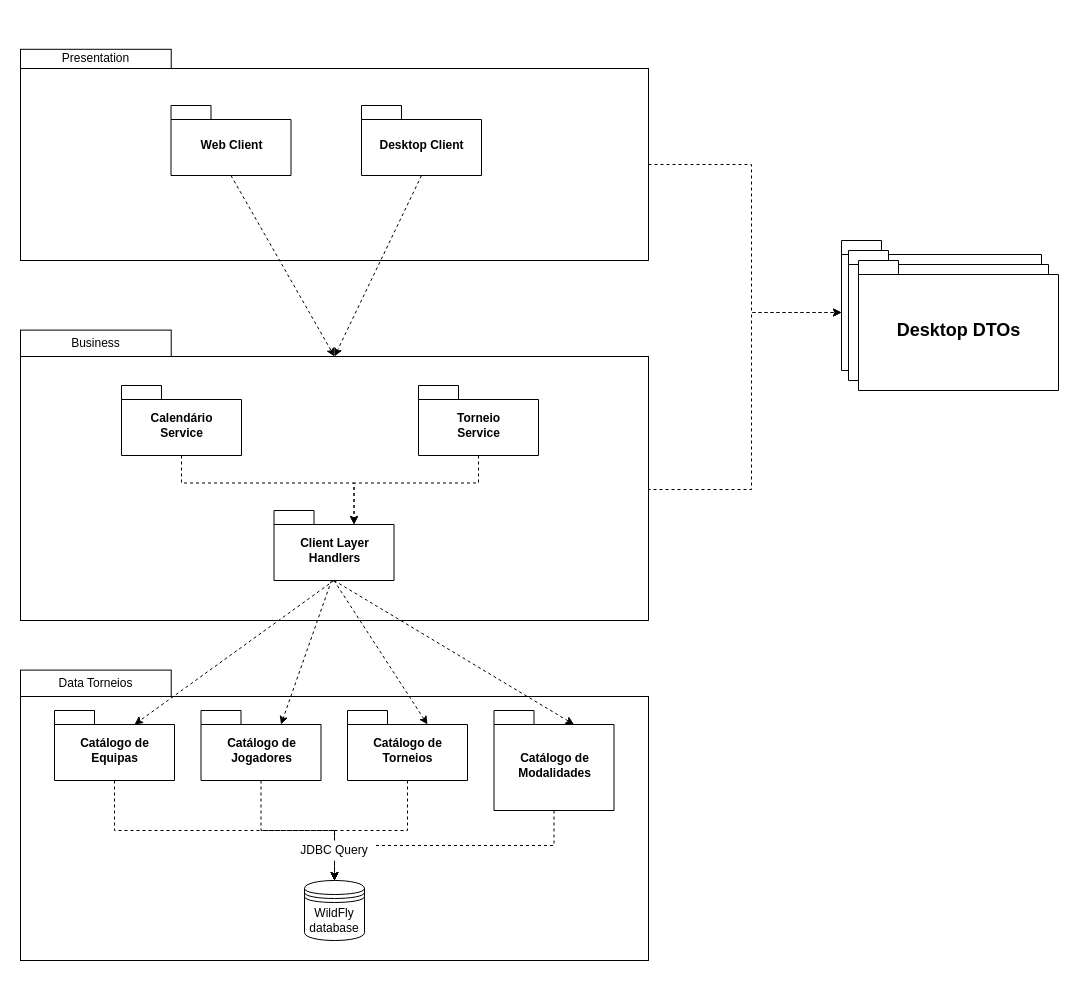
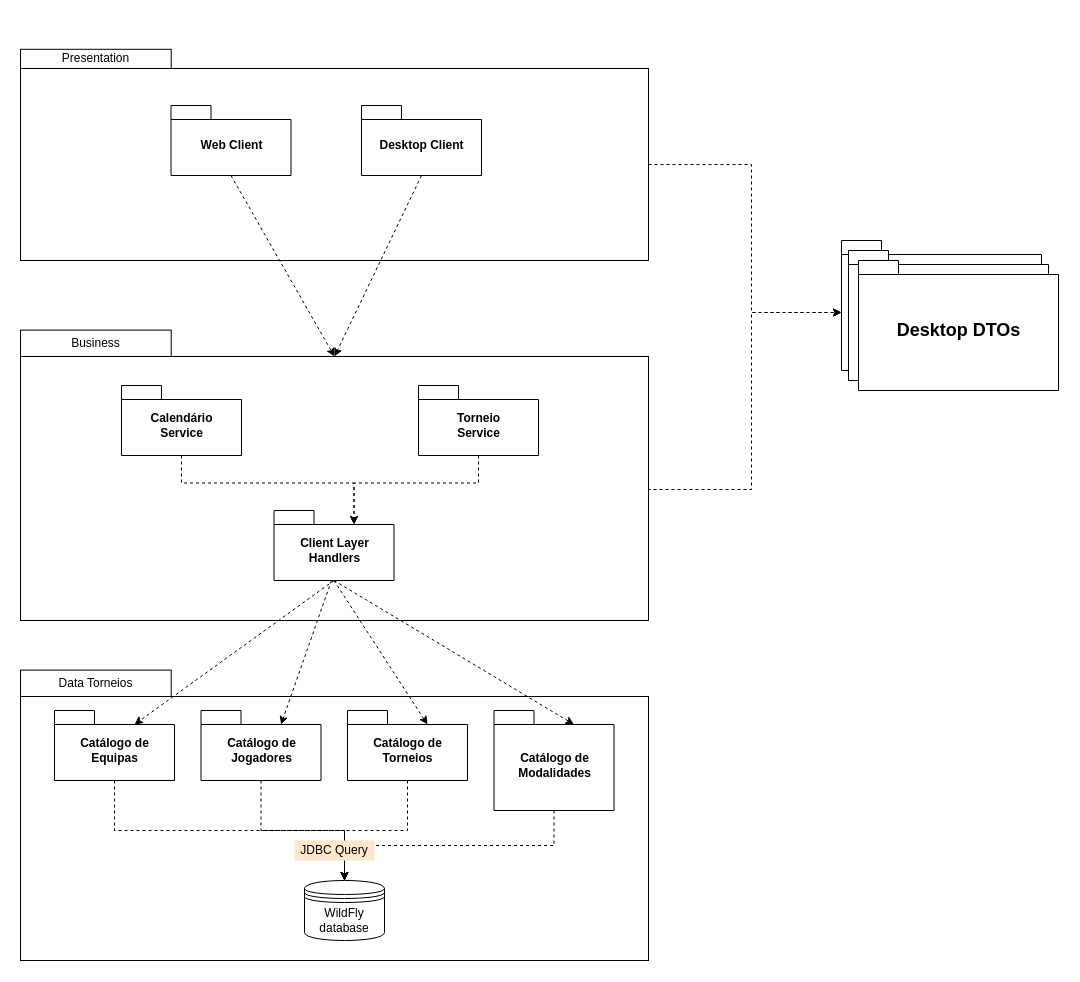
(335, 851) -> (335, 851)
(335, 911) -> (345, 911)
